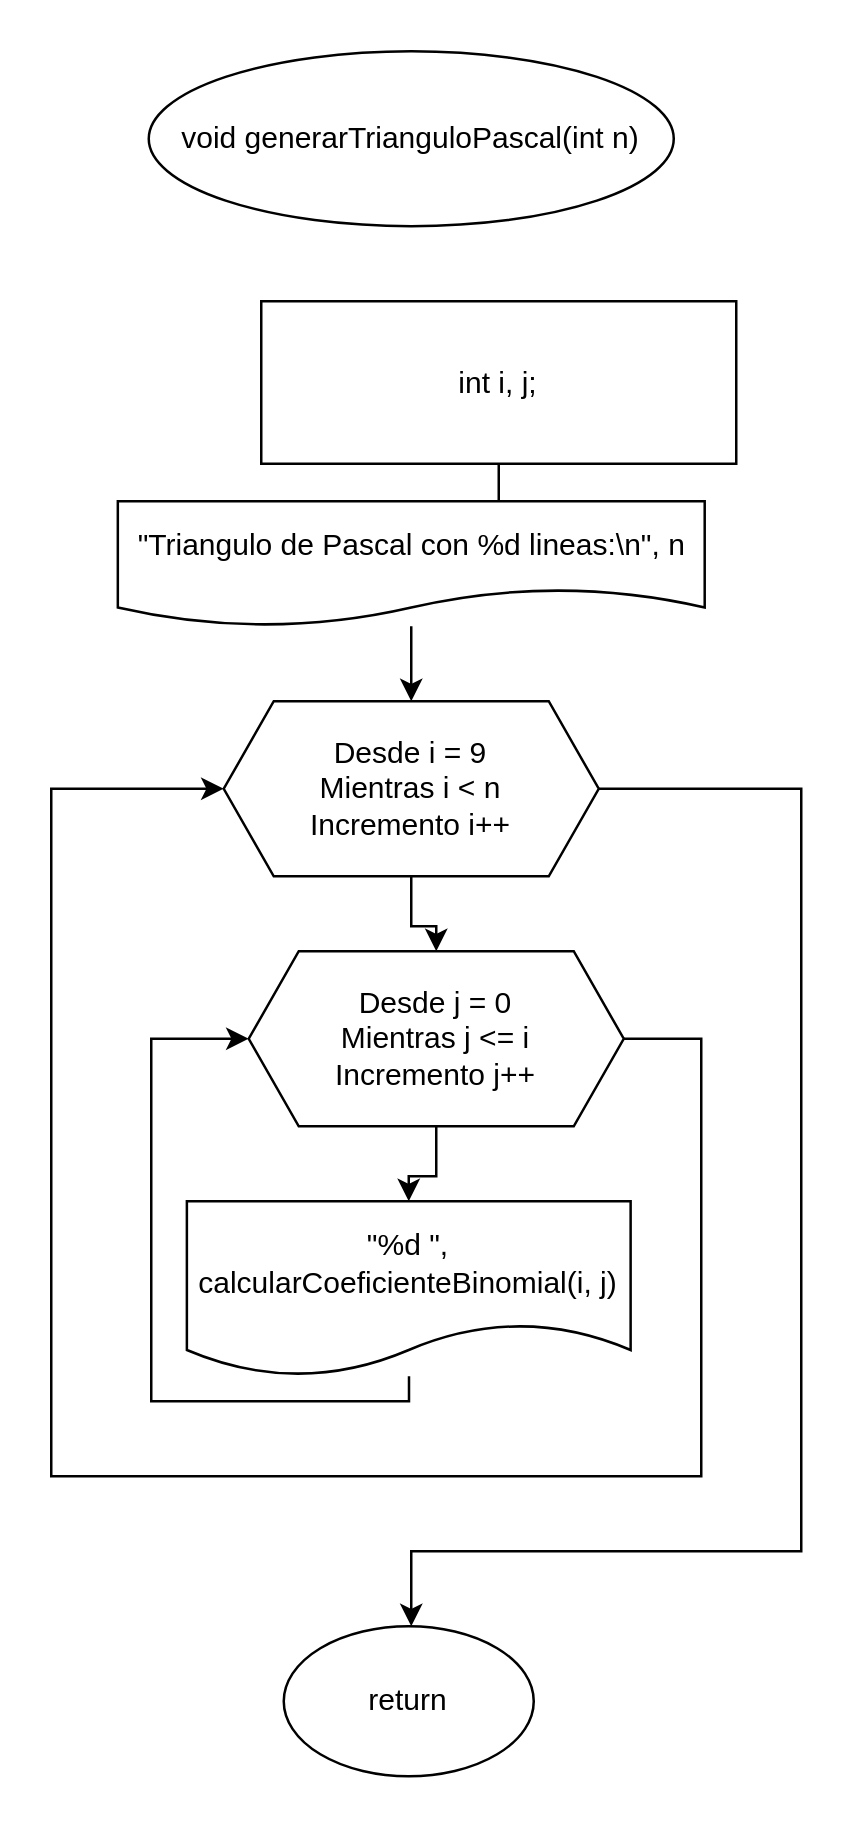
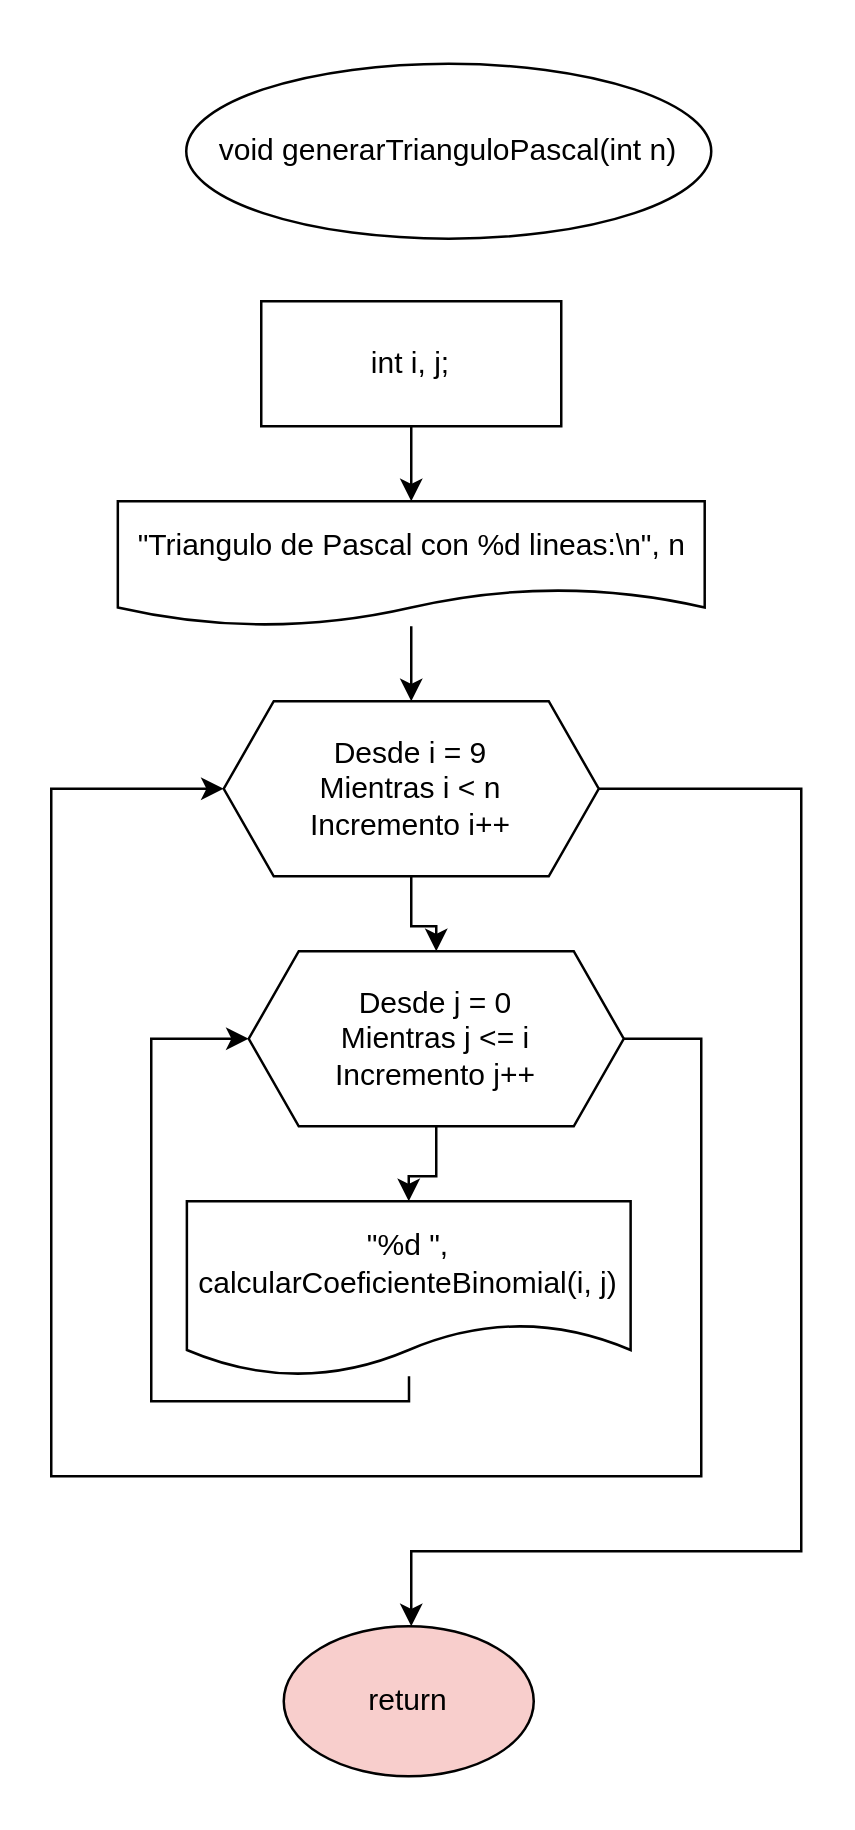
(411, 139) -> (449, 151)
(499, 383) -> (411, 364)
(409, 1701) -> (409, 1701)
